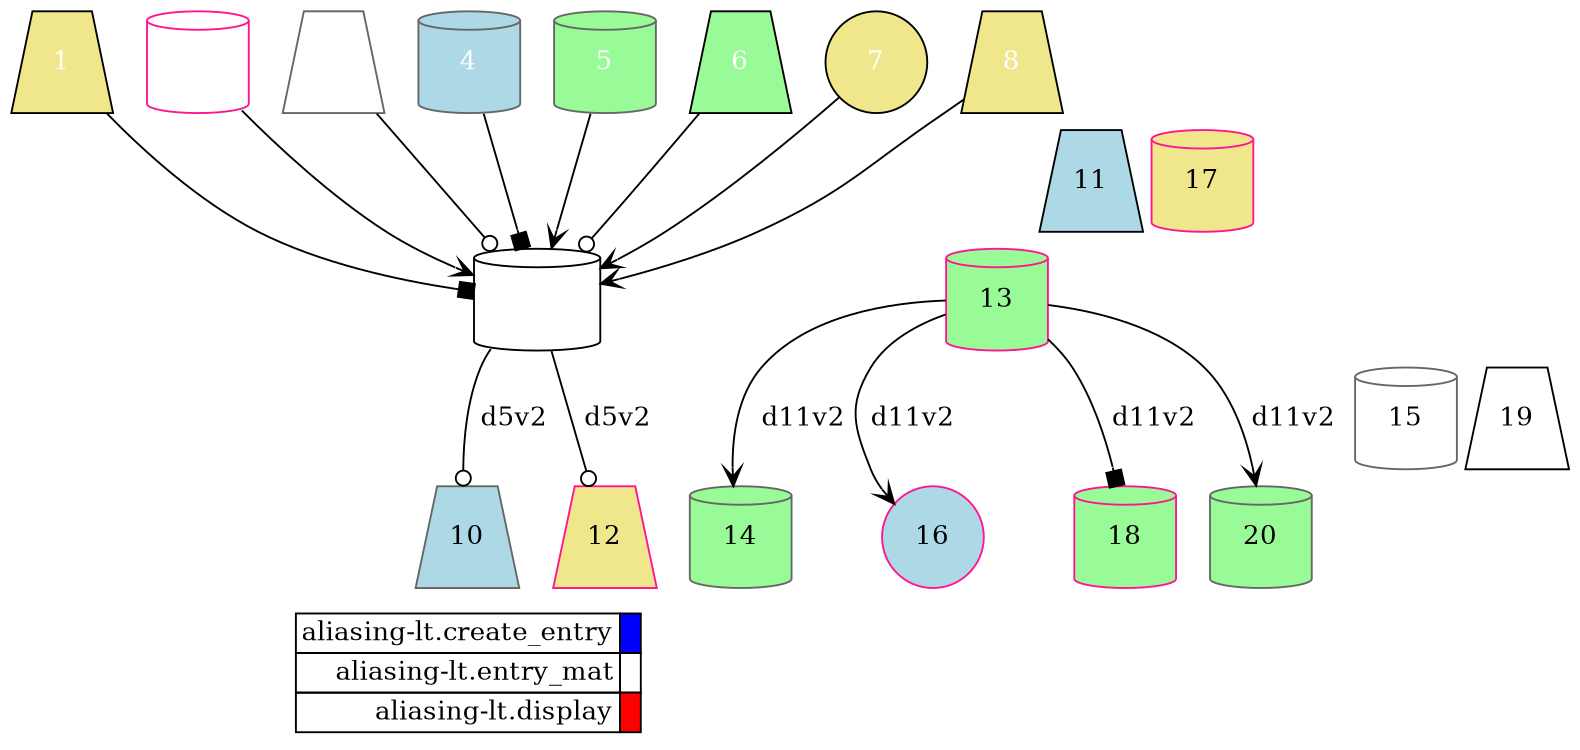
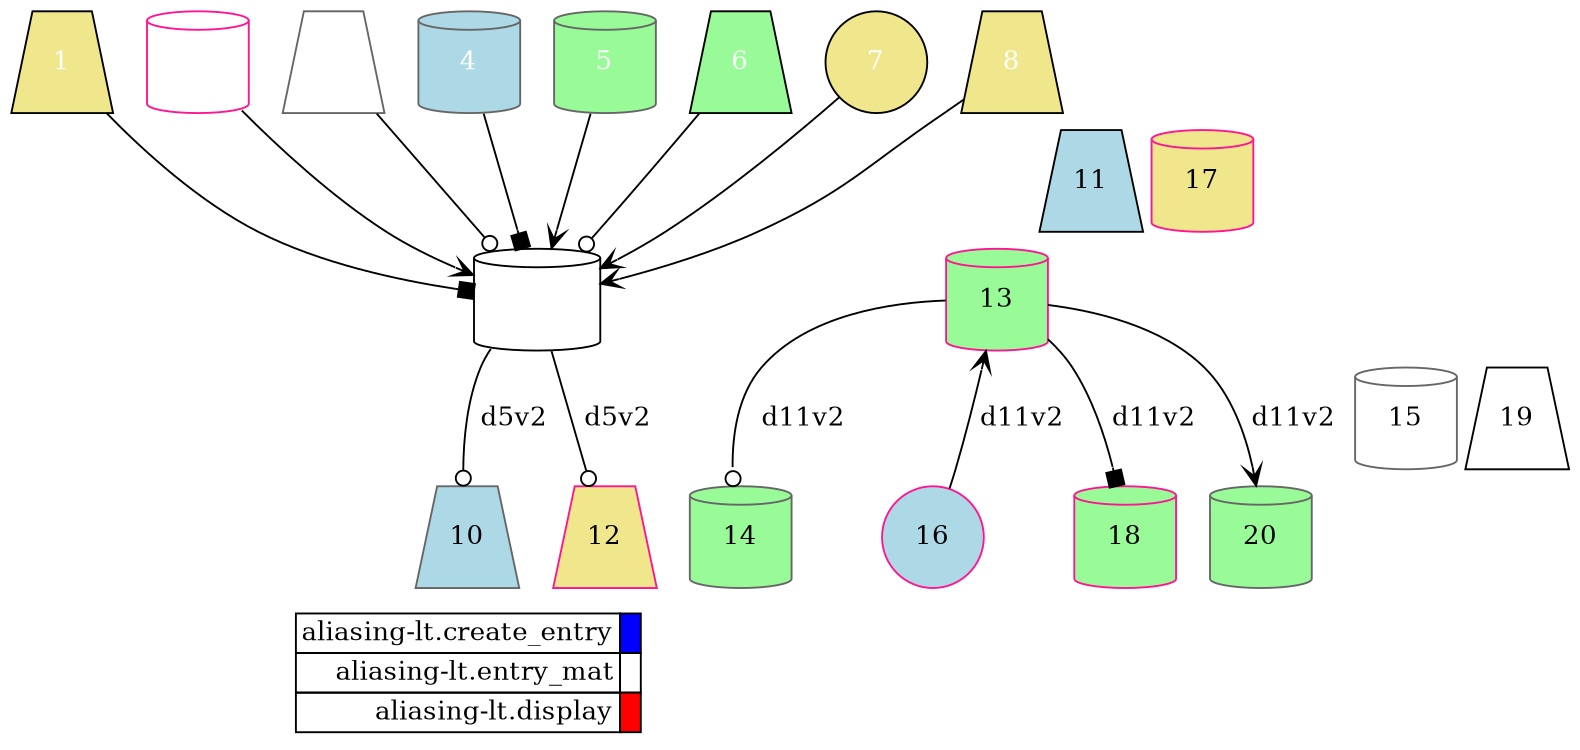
(798, 337) -> (798, 337)
(862, 384) -> (967, 430)
